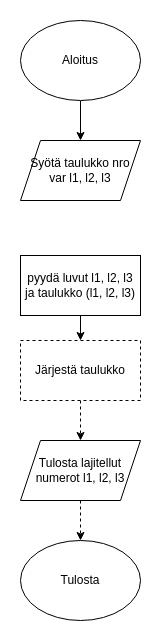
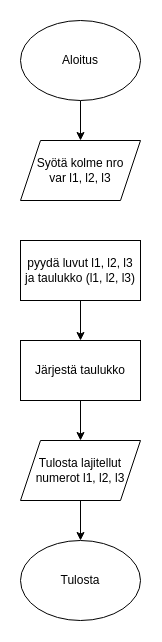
(81, 171) -> (81, 171)
(81, 286) -> (81, 271)
(81, 371) -> (81, 371)
(81, 416) -> (81, 416)
(81, 517) -> (81, 517)
